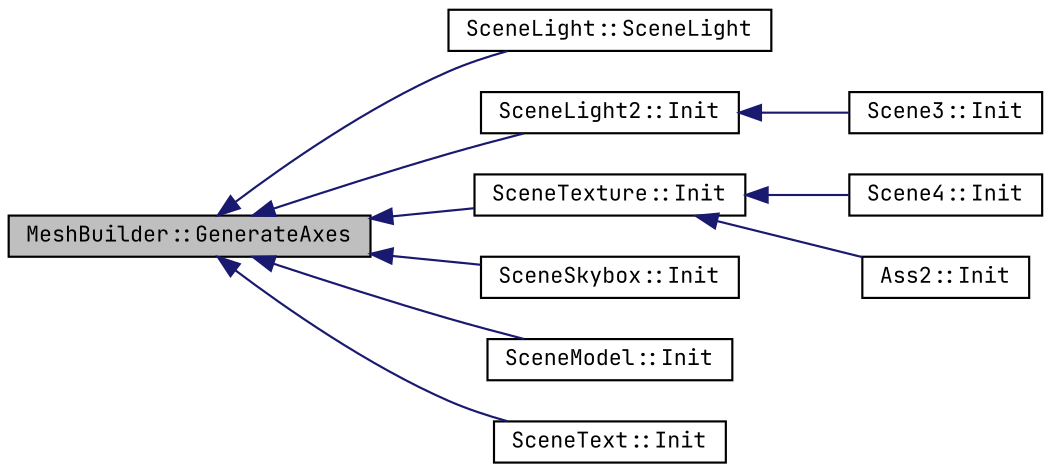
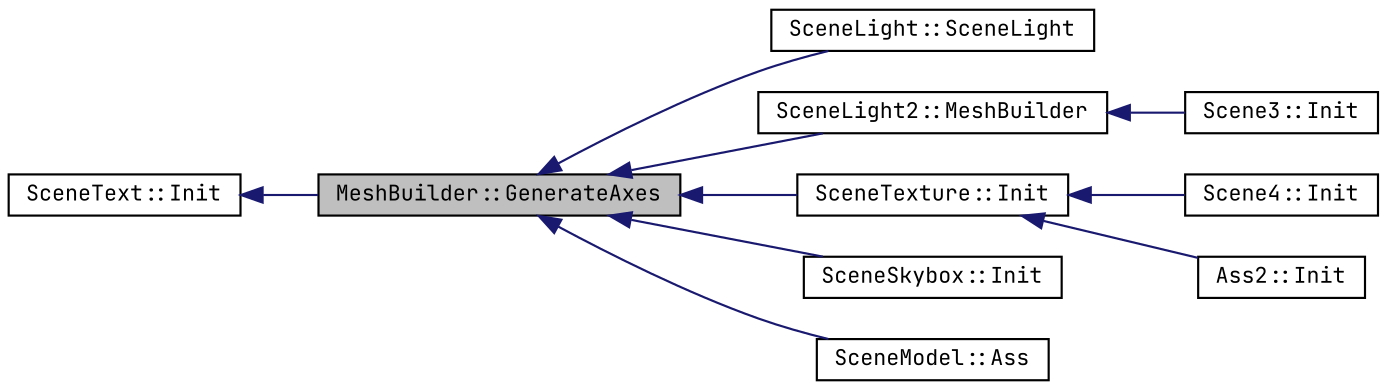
(610, 113) -> (933, 113)
(365, 358) -> (291, 195)
(610, 360) -> (933, 360)
